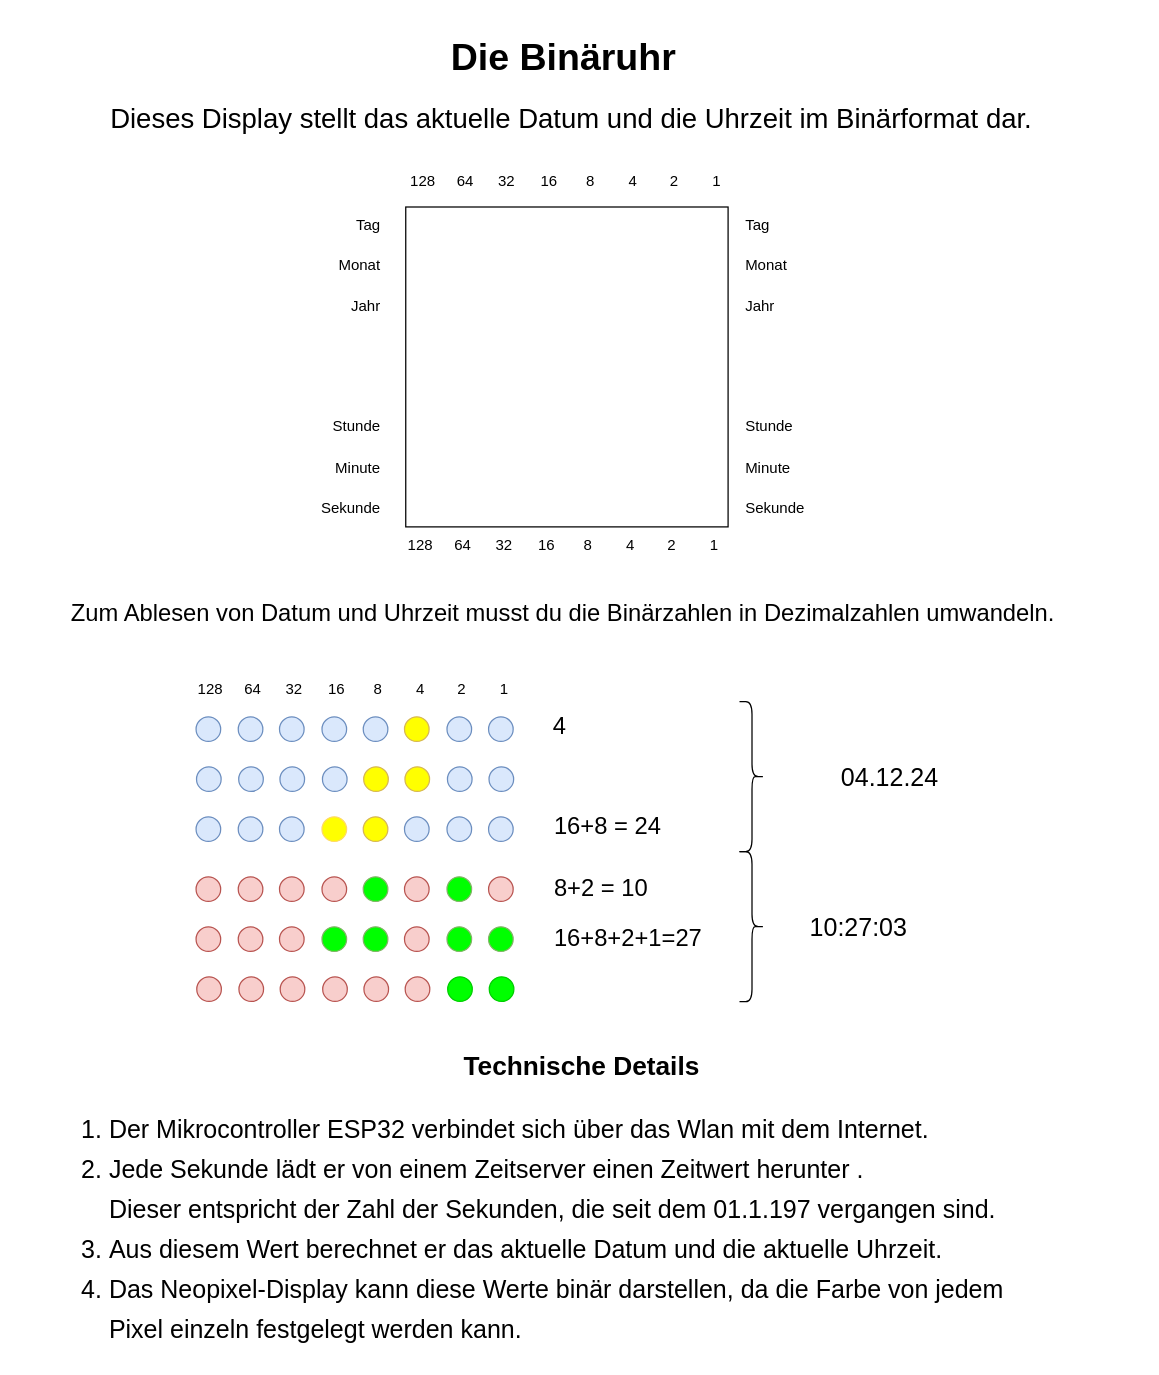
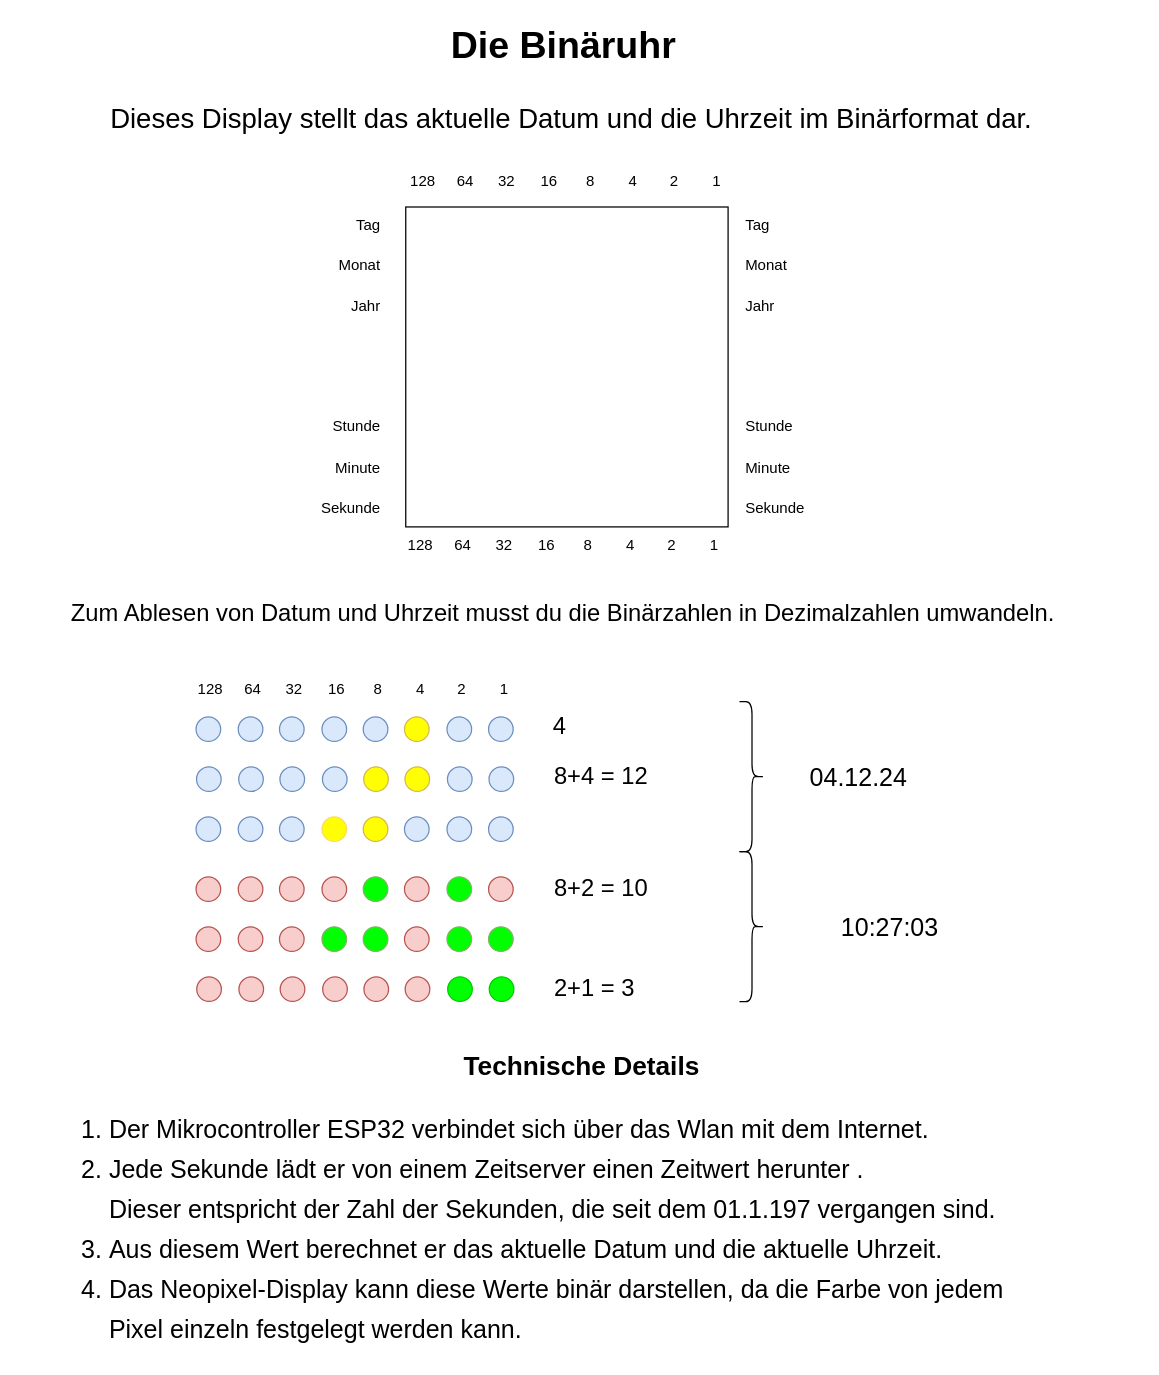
(563, 57) -> (563, 44)
none -> (614, 777)
(889, 777) -> (858, 777)
(620, 827) -> none
(858, 926) -> (889, 926)
(639, 939) -> none
none -> (608, 989)
